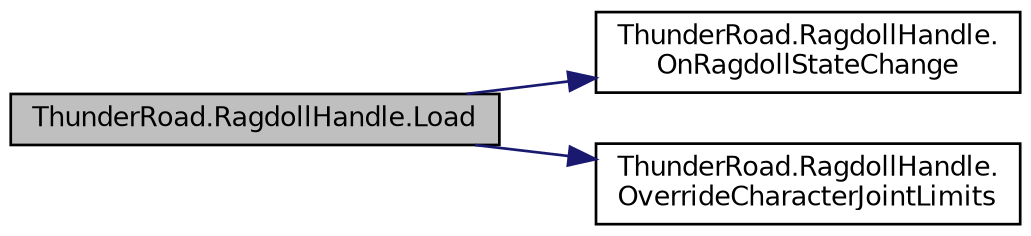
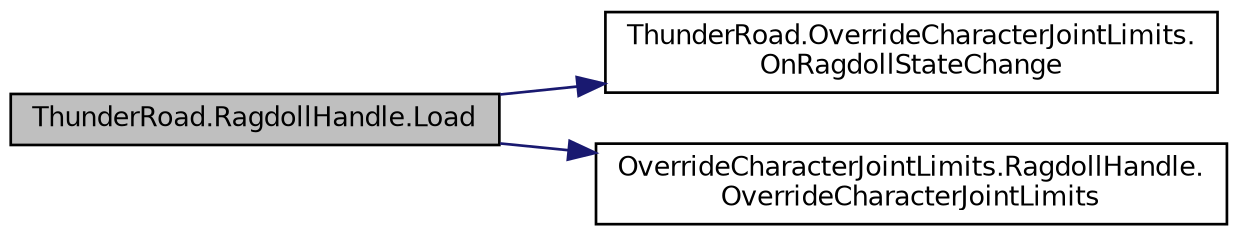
(808, 52) -> (911, 52)
(808, 184) -> (911, 184)
